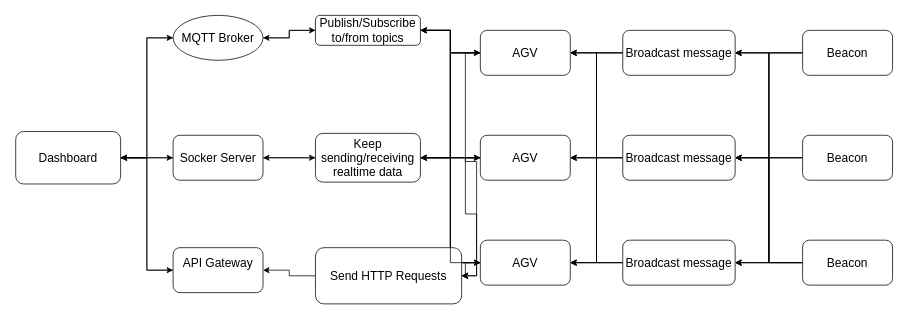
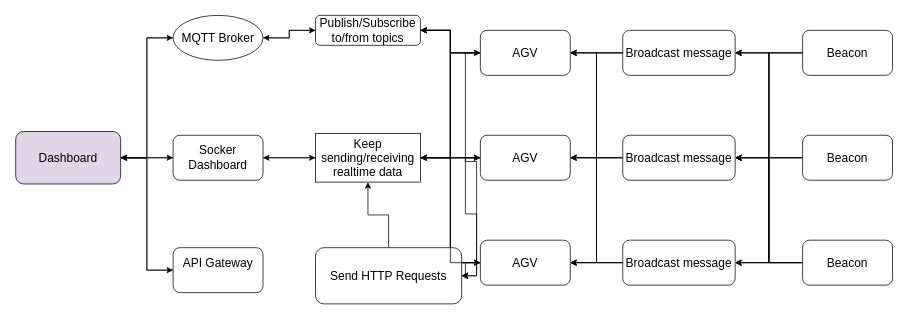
(68, 158) -> (68, 158)
(218, 158) -> (218, 158)
(368, 158) -> (368, 158)
(298, 276) -> (389, 230)
